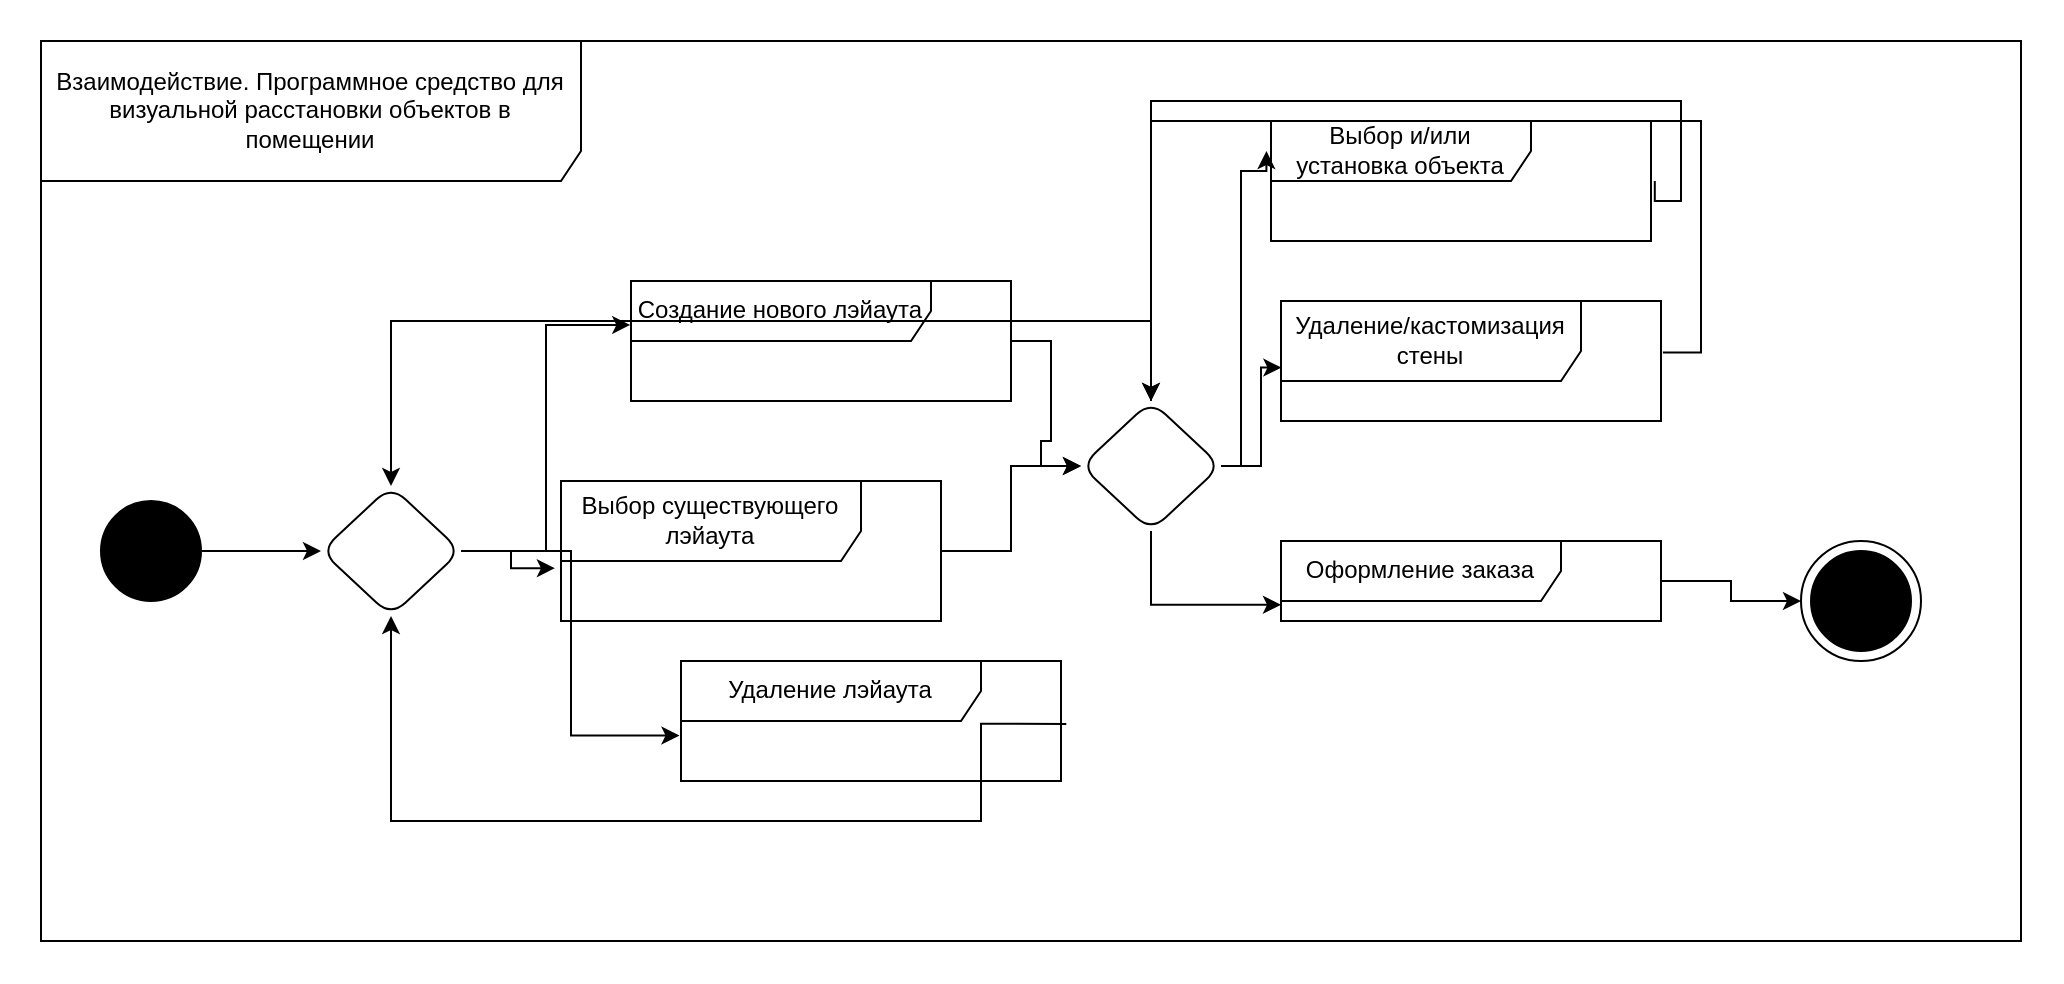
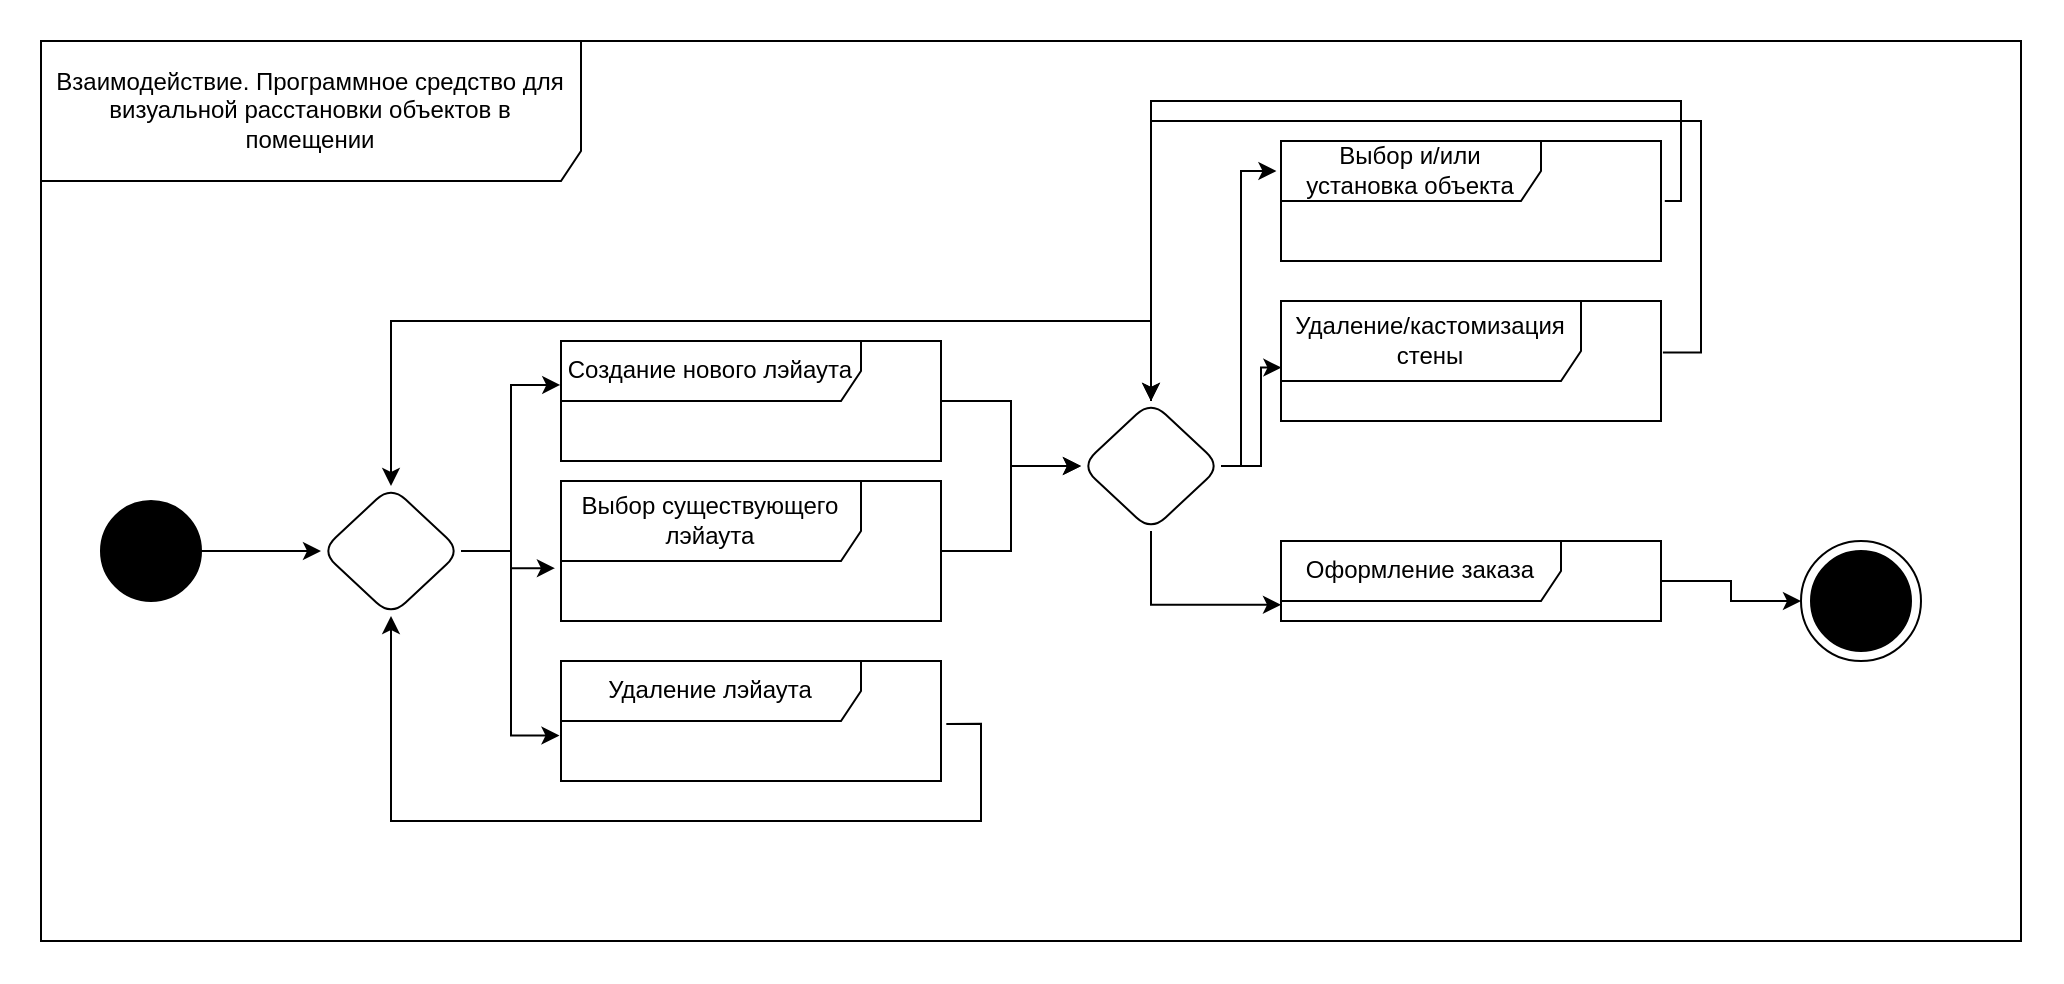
(1461, 181) -> (1471, 201)
(821, 341) -> (751, 401)
(871, 721) -> (751, 721)
